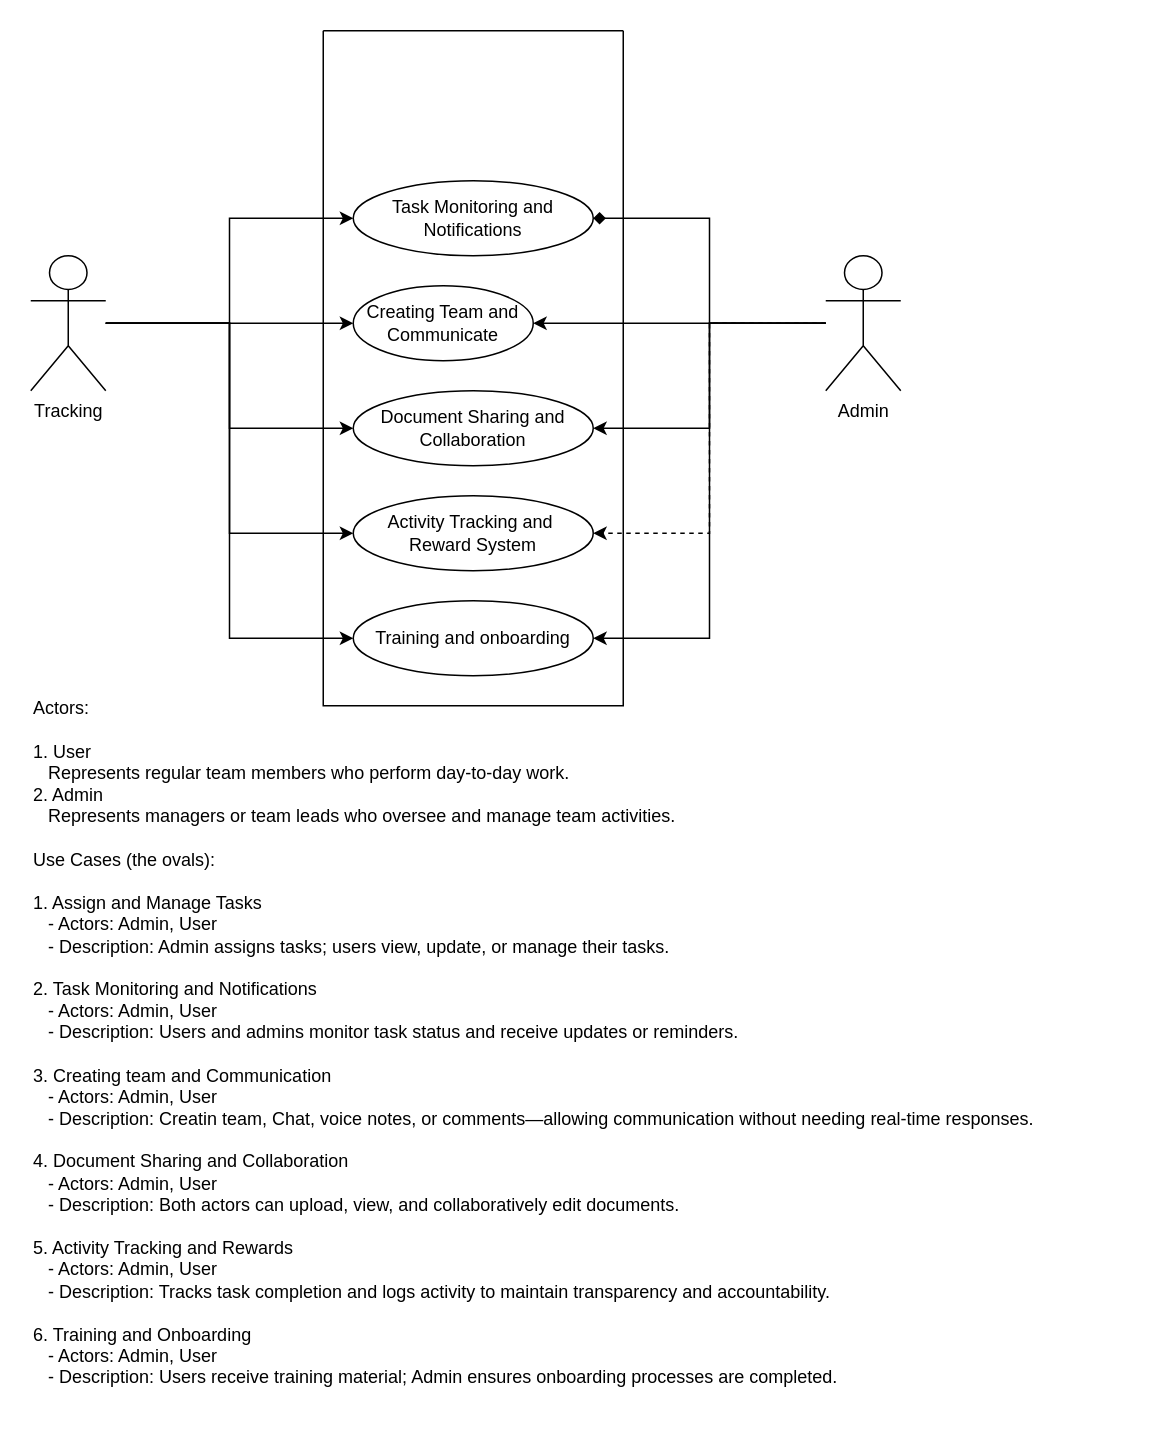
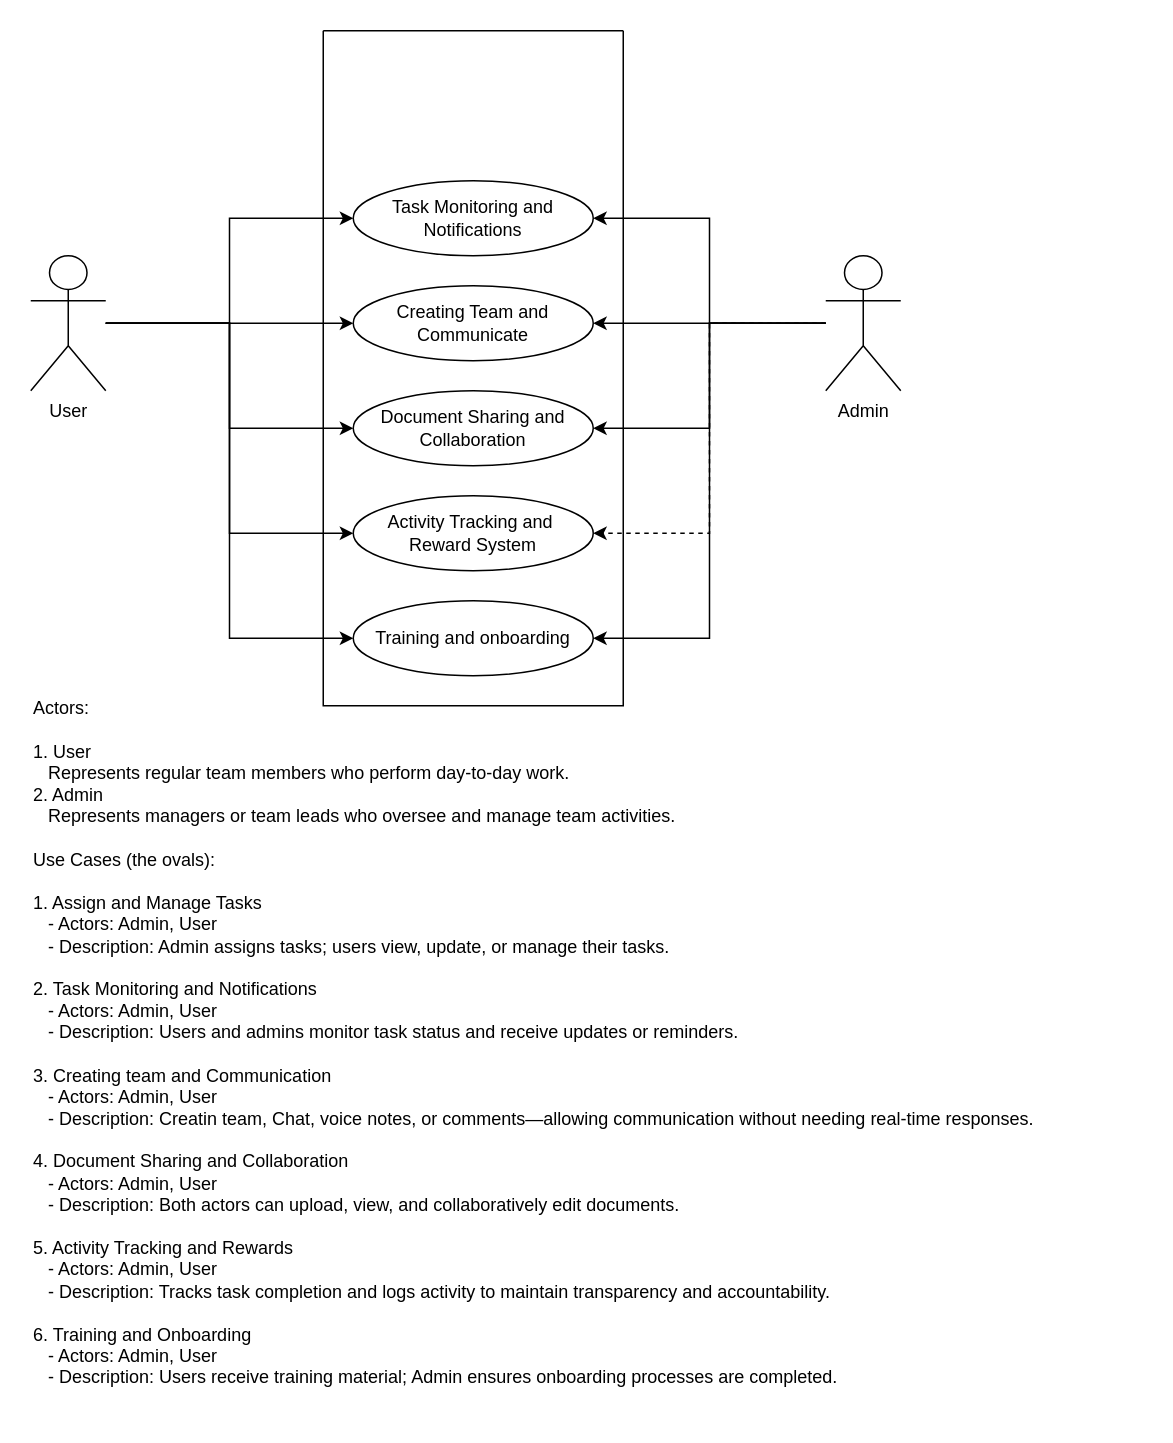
(606, 218) -> (605, 218)
(443, 323) -> (473, 323)
(69, 412) -> (69, 412)
